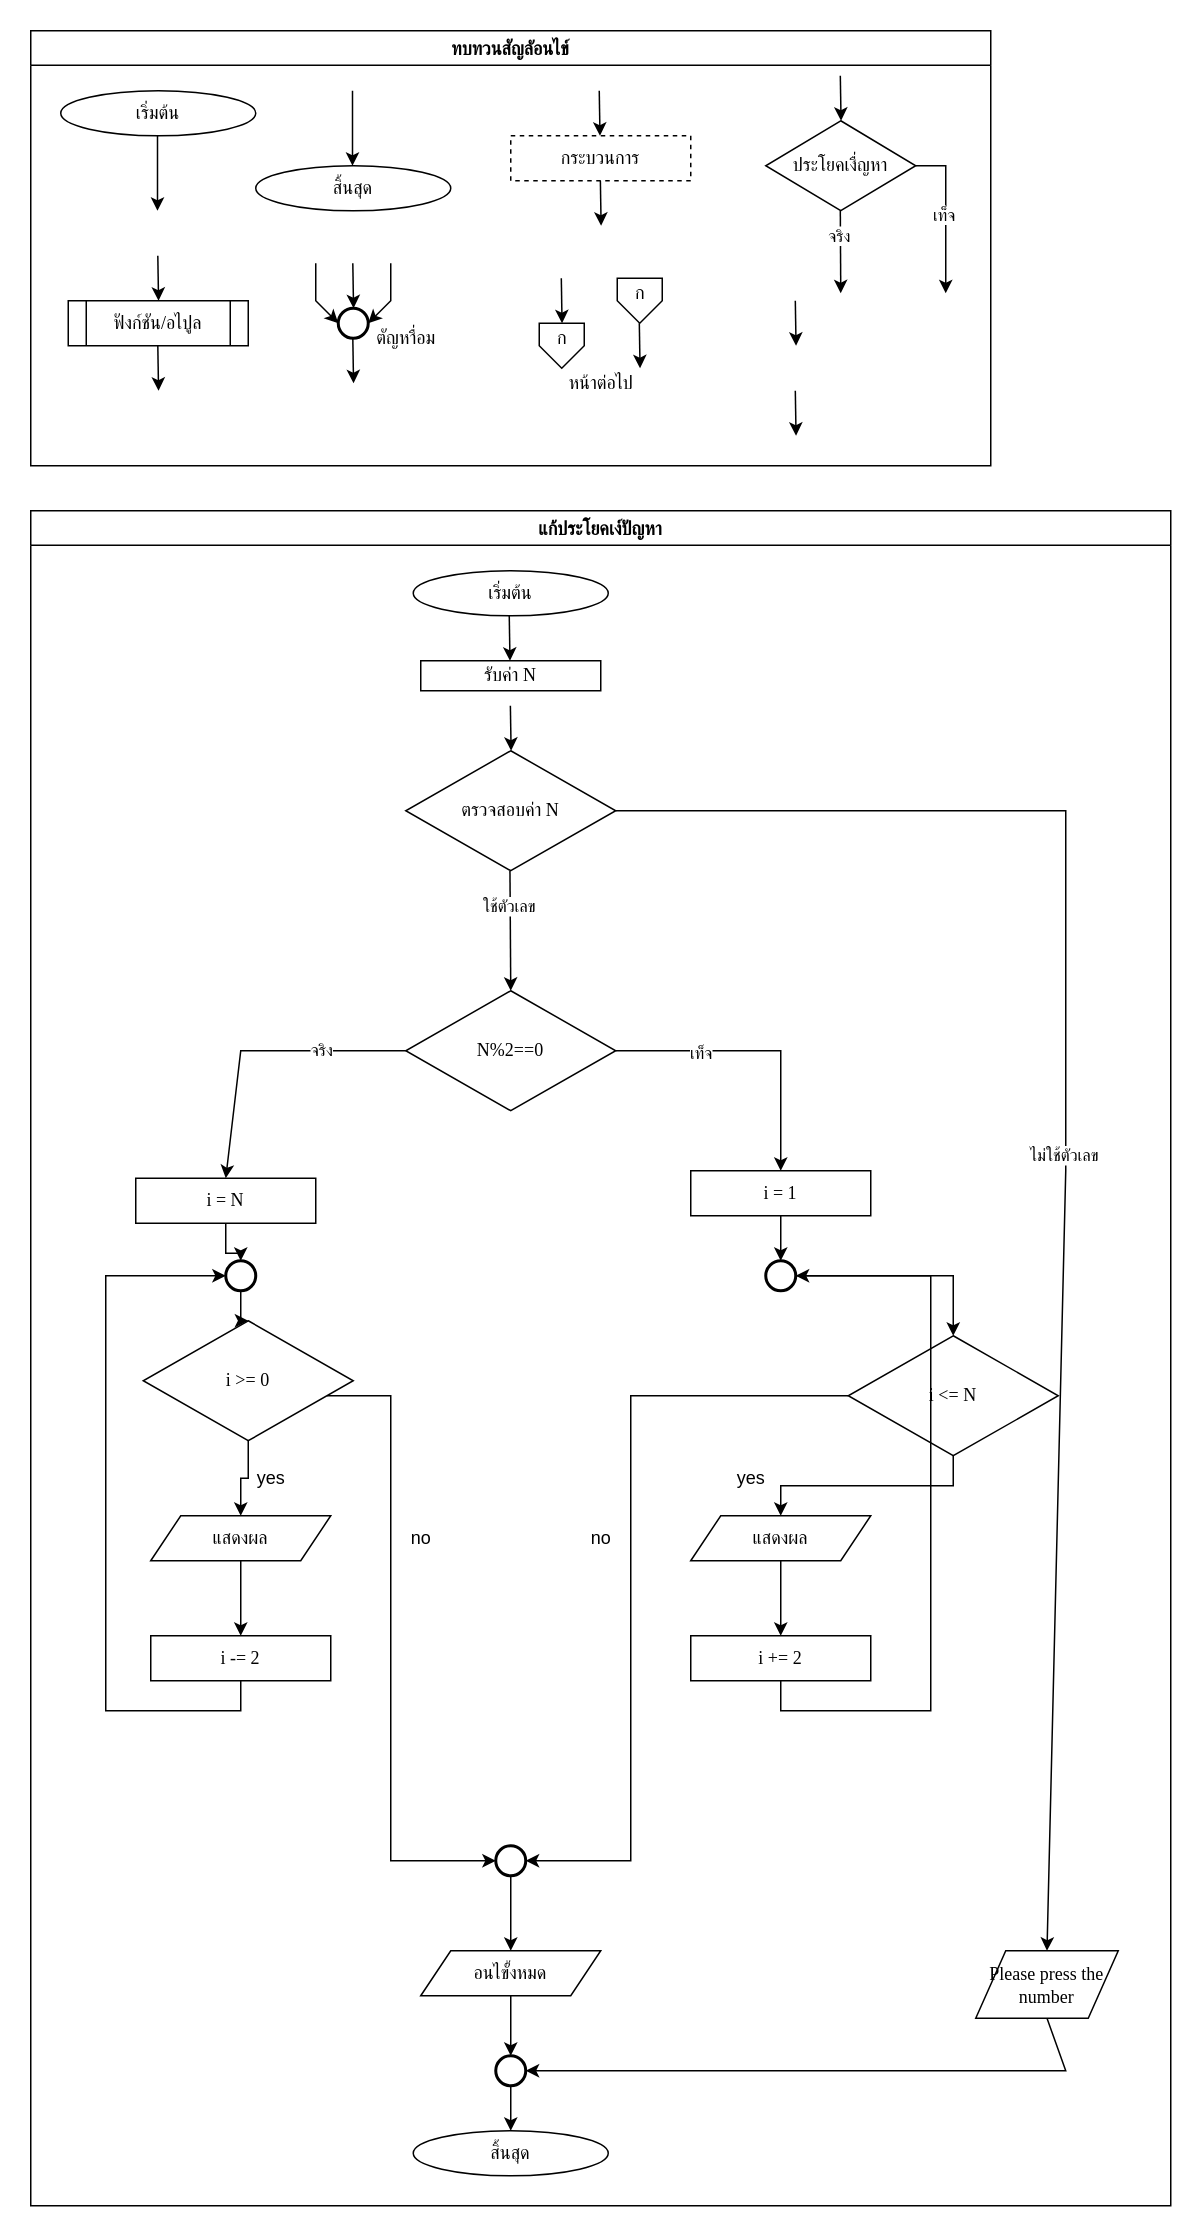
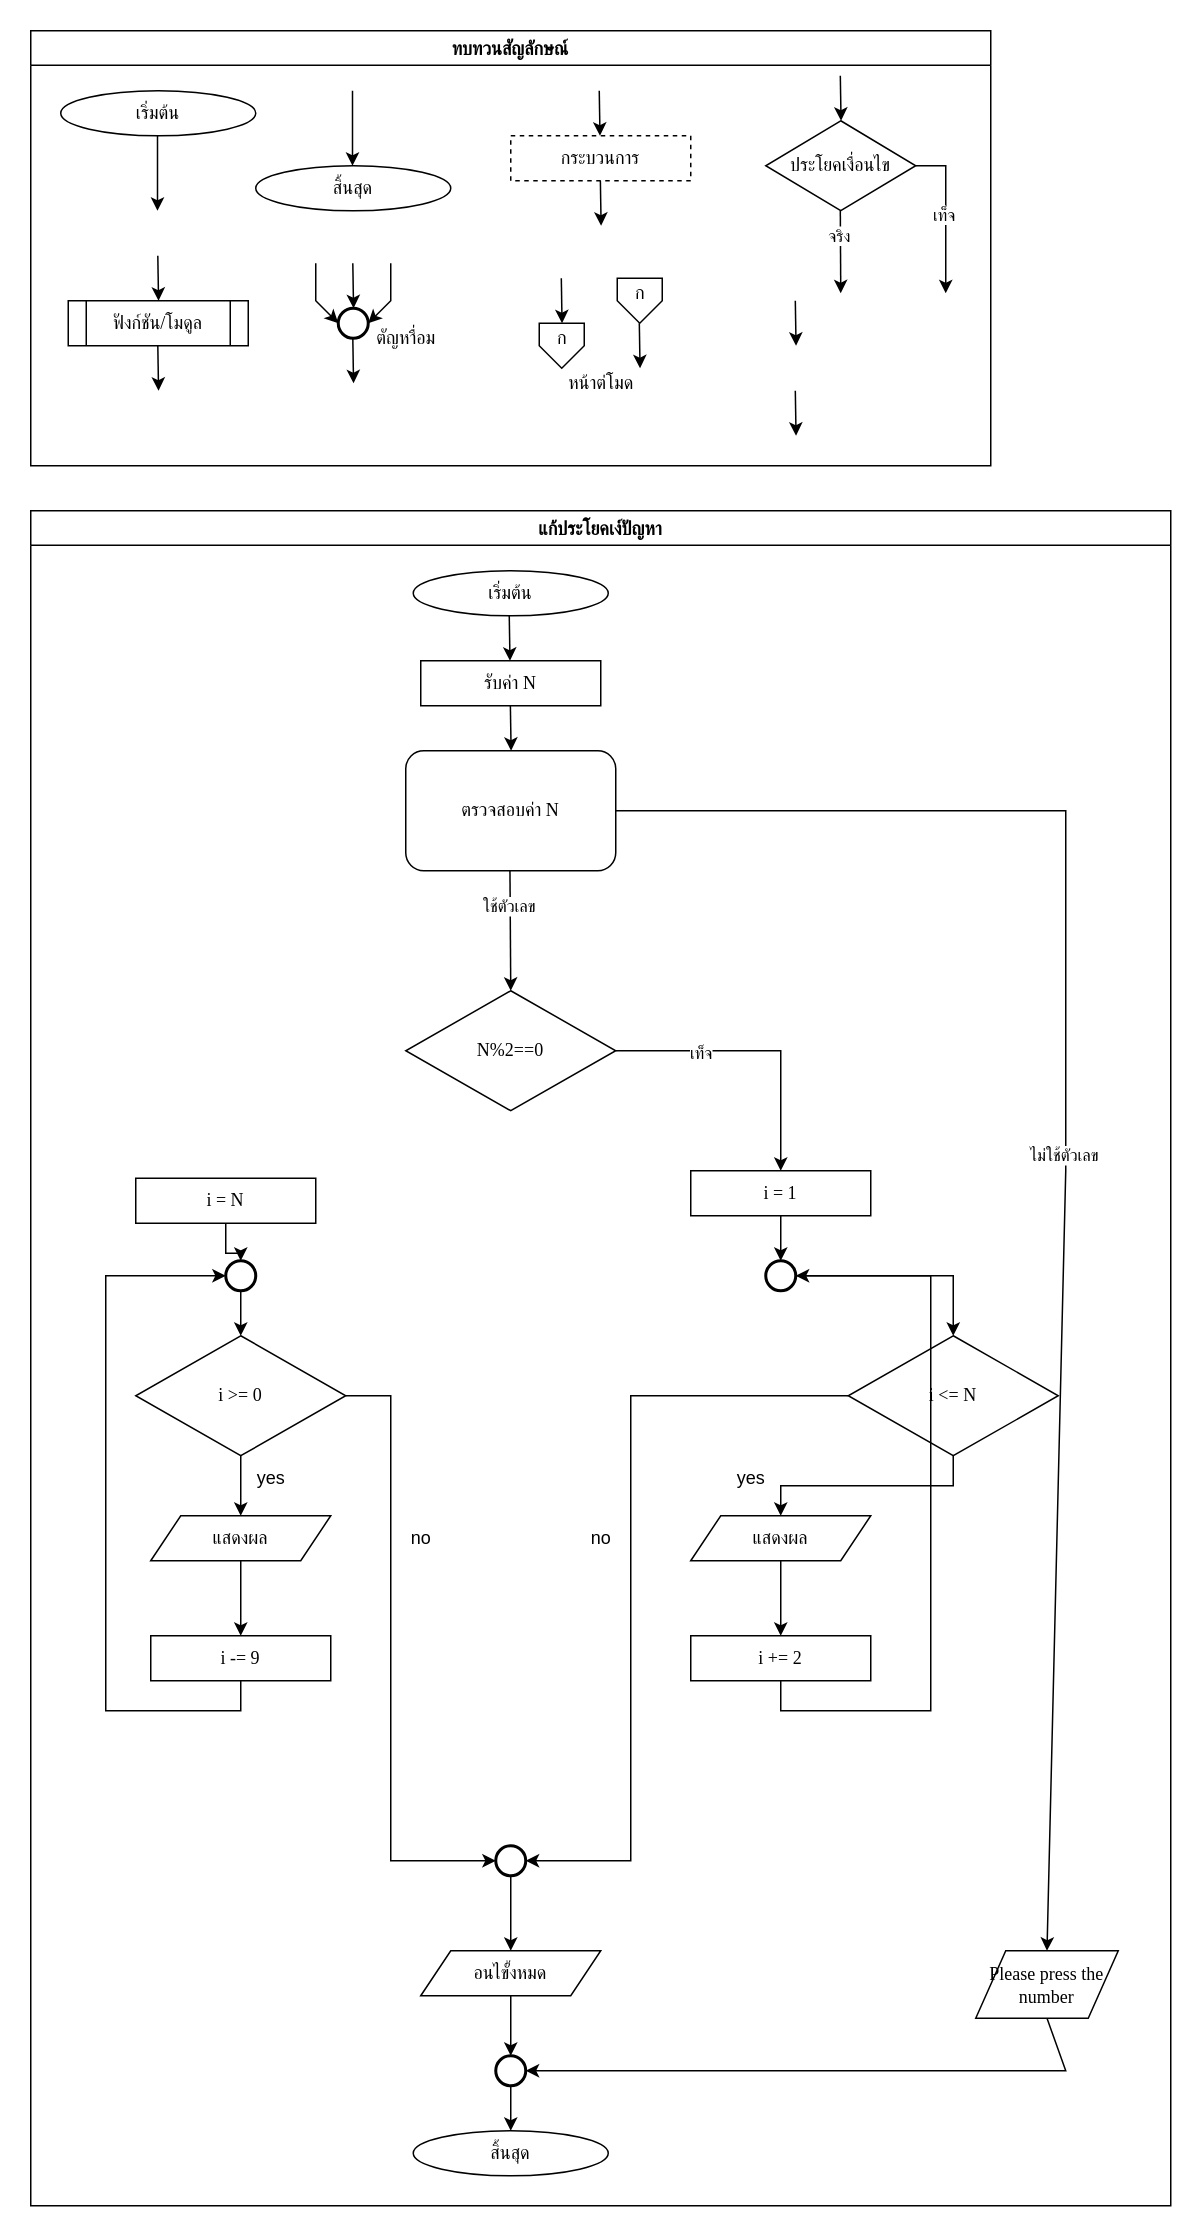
(510, 49) -> (510, 49)
(841, 166) -> (841, 166)
(158, 323) -> (158, 323)
(602, 383) -> (602, 383)
(511, 676) -> (511, 683)
(511, 811) -> (511, 811)
(265, 1051) -> none
(248, 1381) -> (241, 1396)
(241, 1658) -> (241, 1658)
